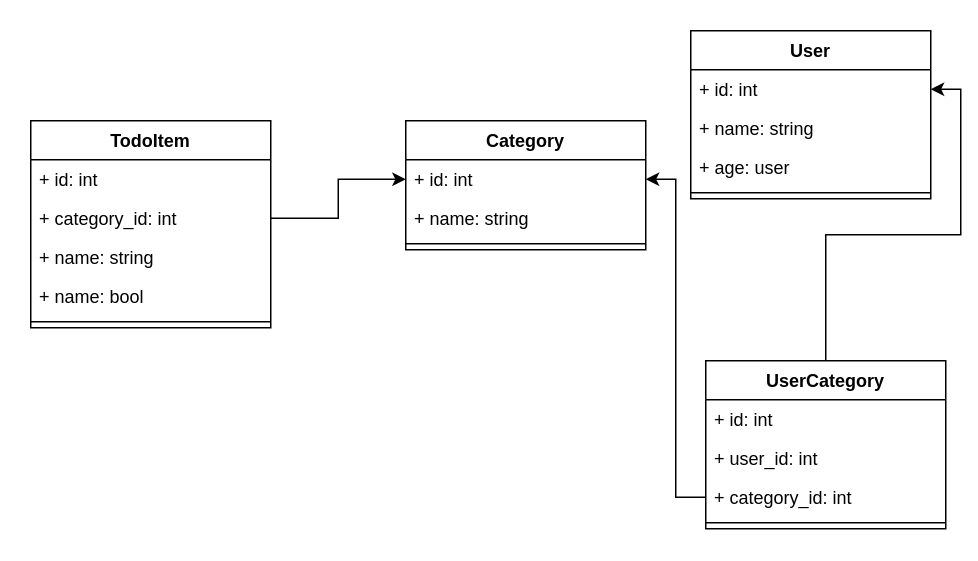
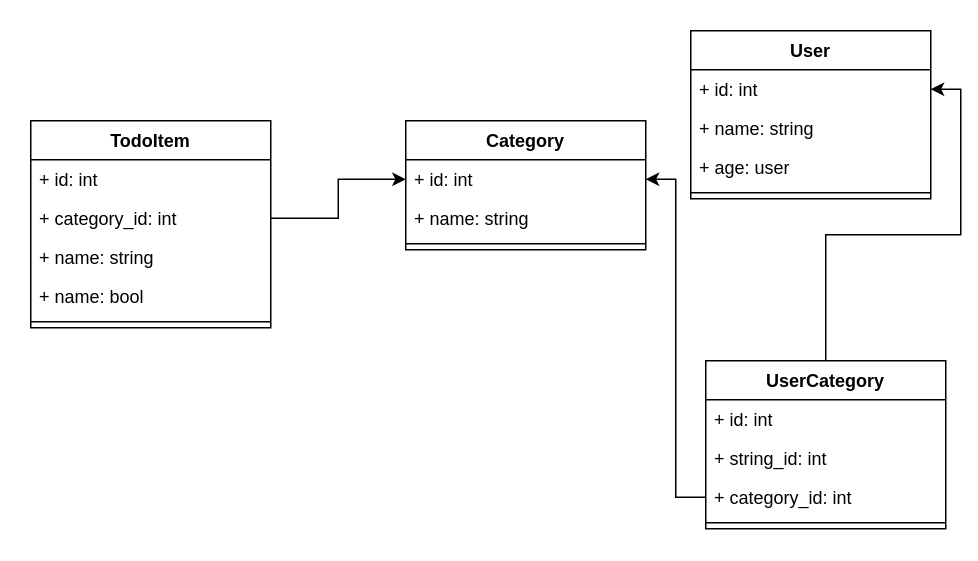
(773, 459) -> (781, 459)
